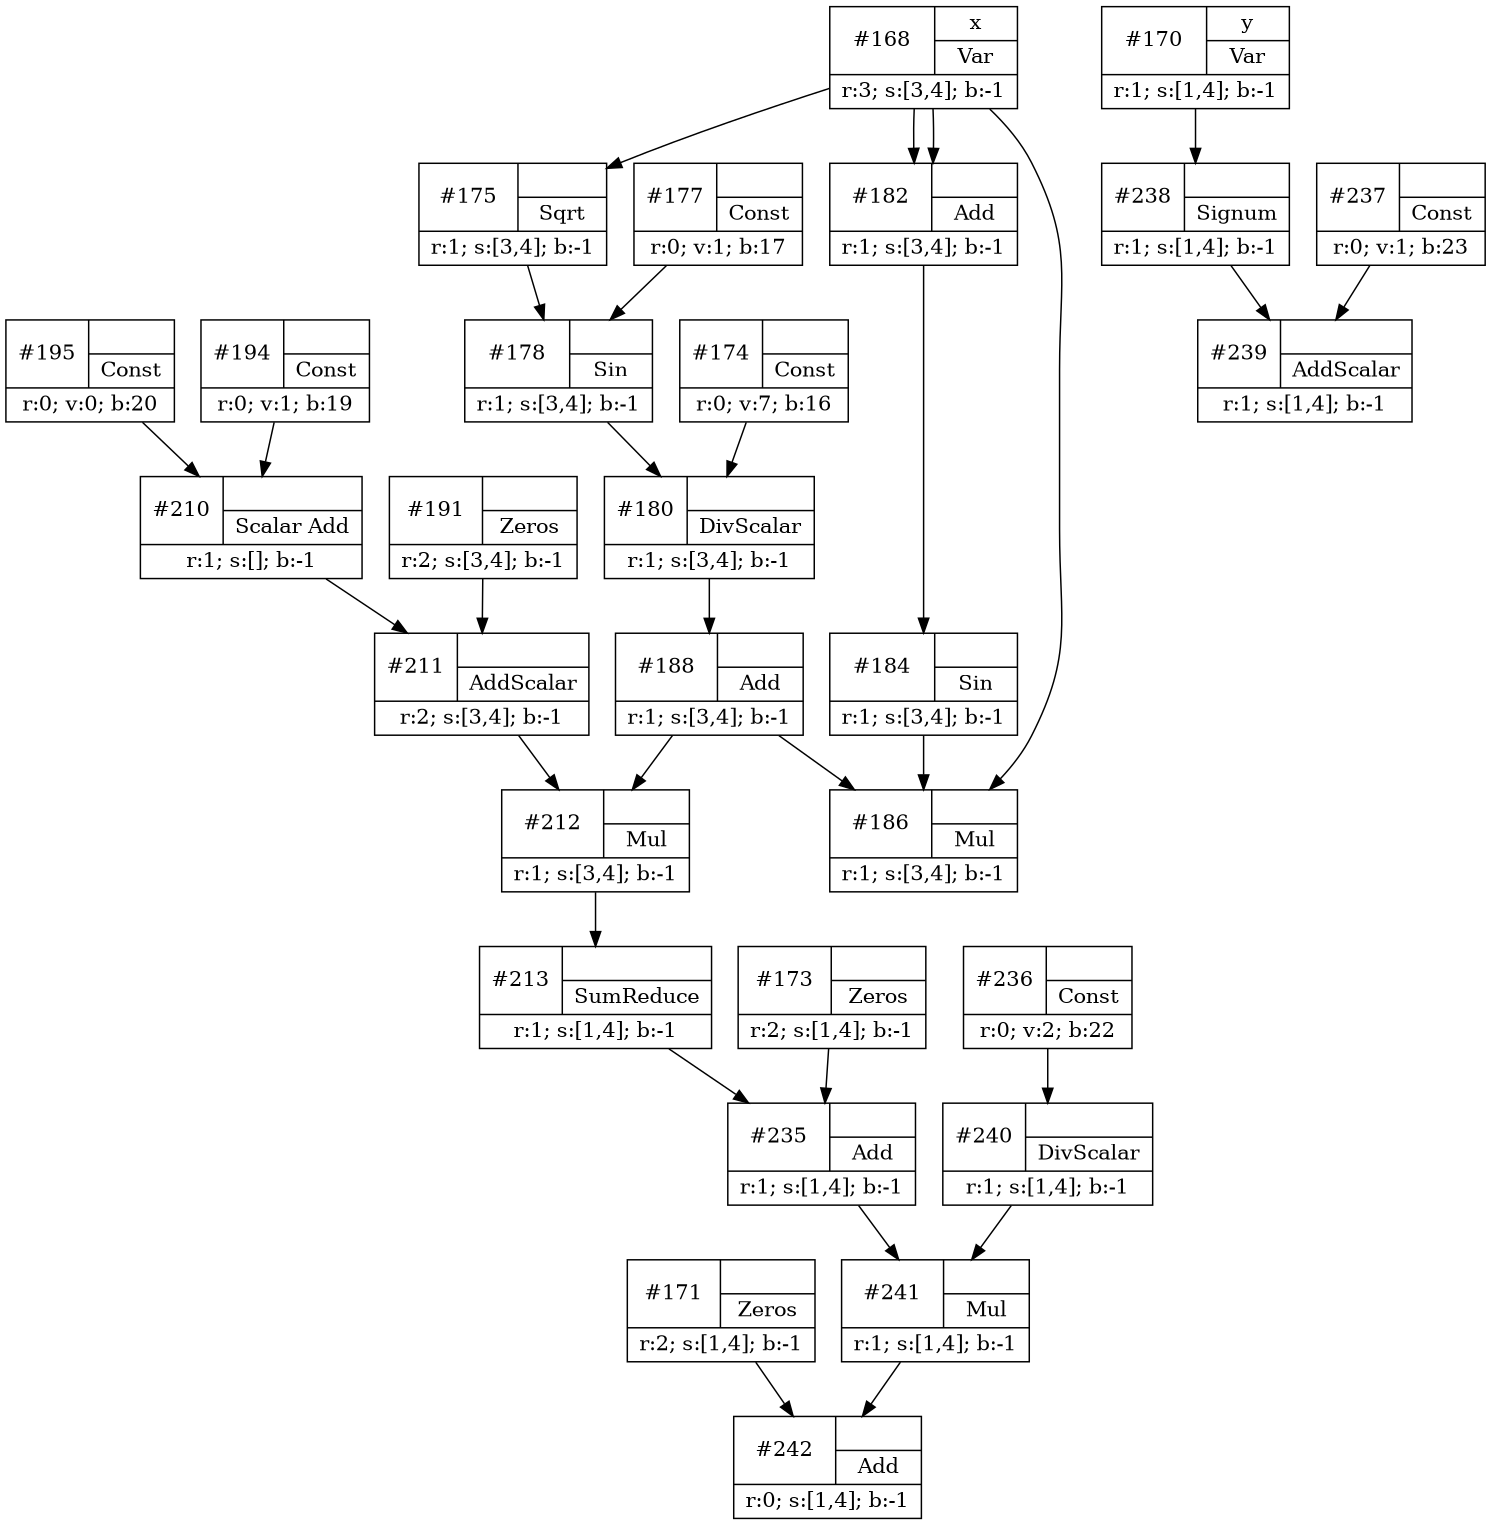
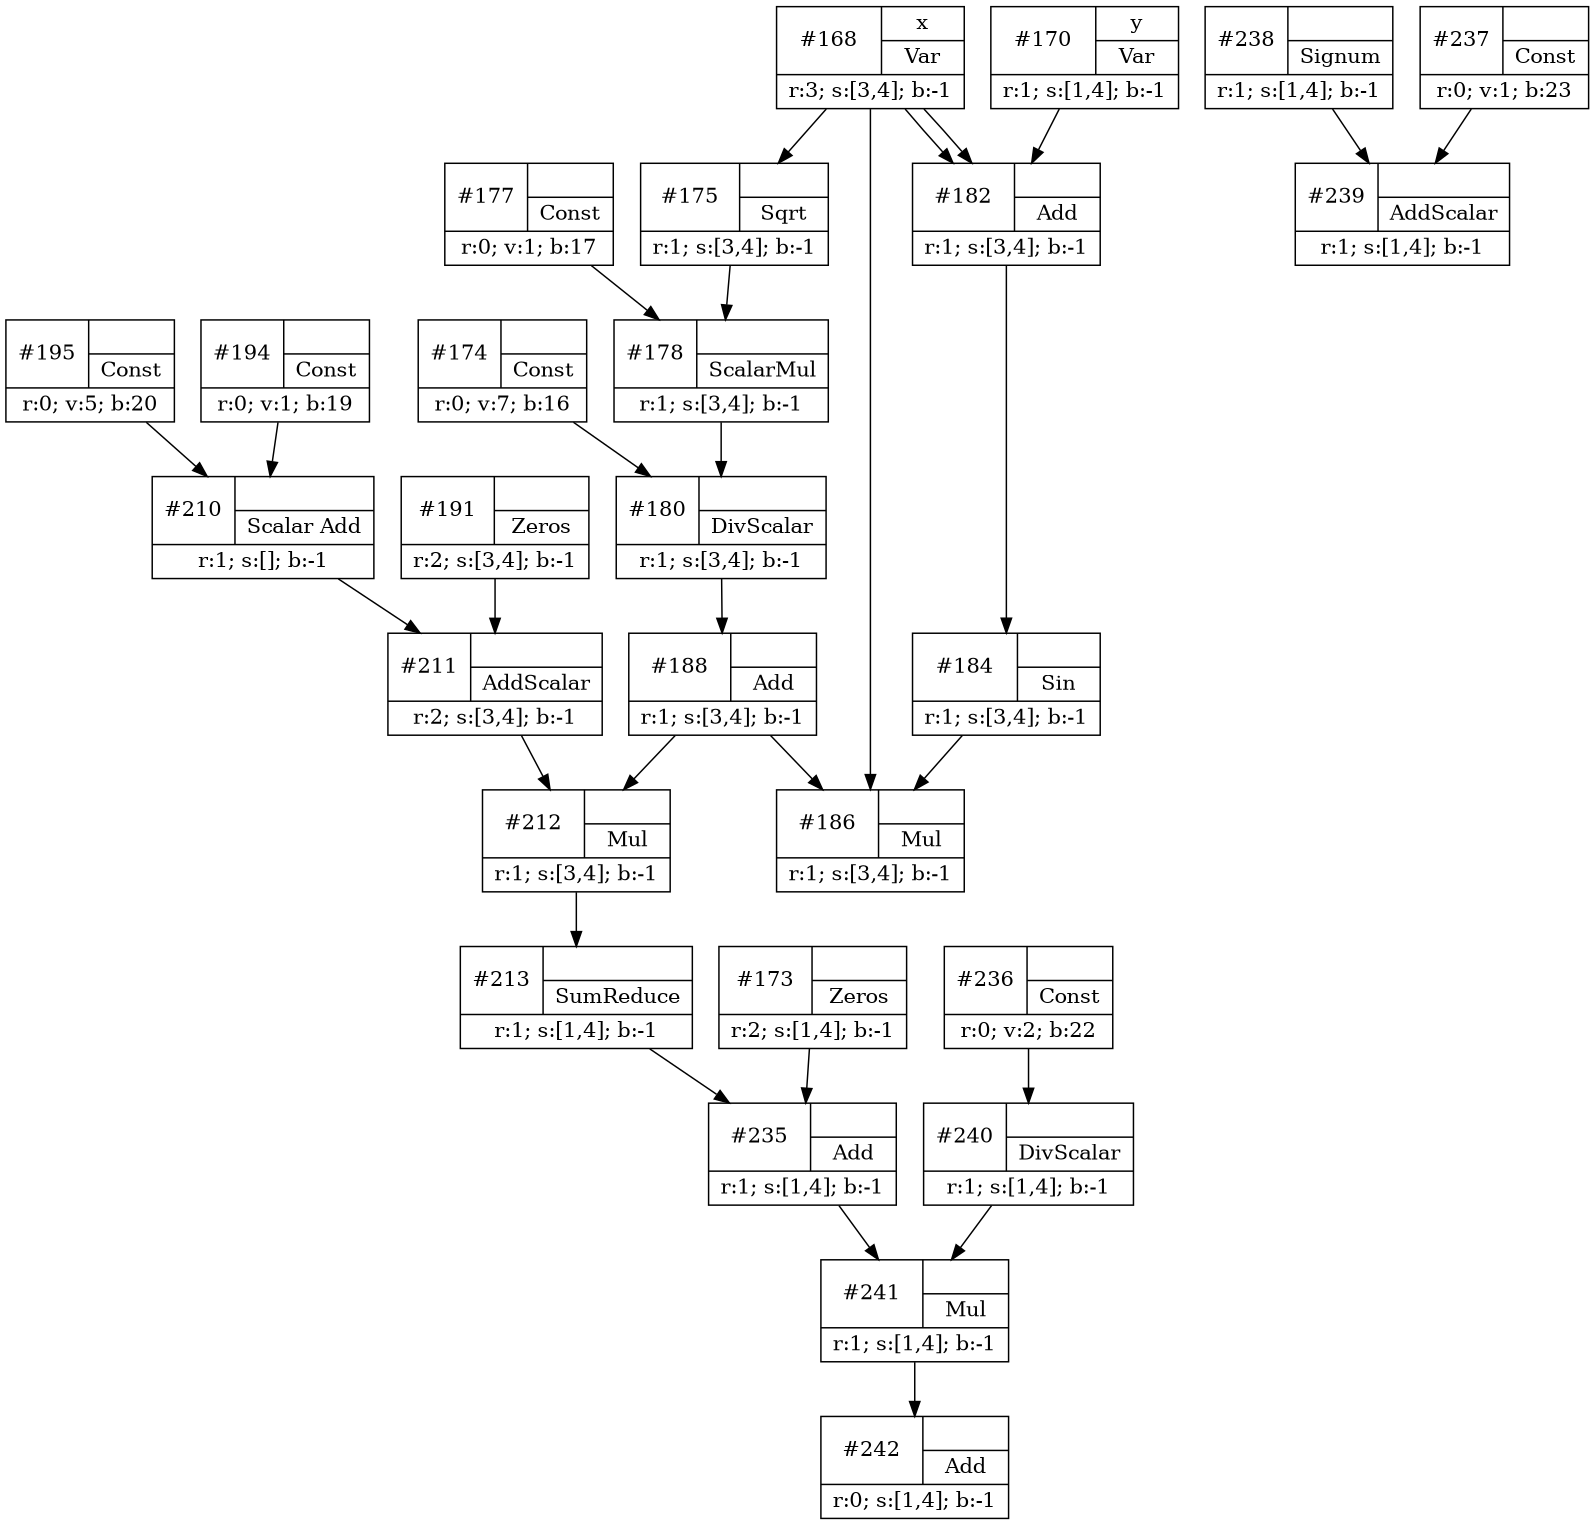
(1196, 129) -> (1049, 129)
(611, 370) -> (763, 370)
(90, 404) -> (90, 404)
(721, 1311) -> none
